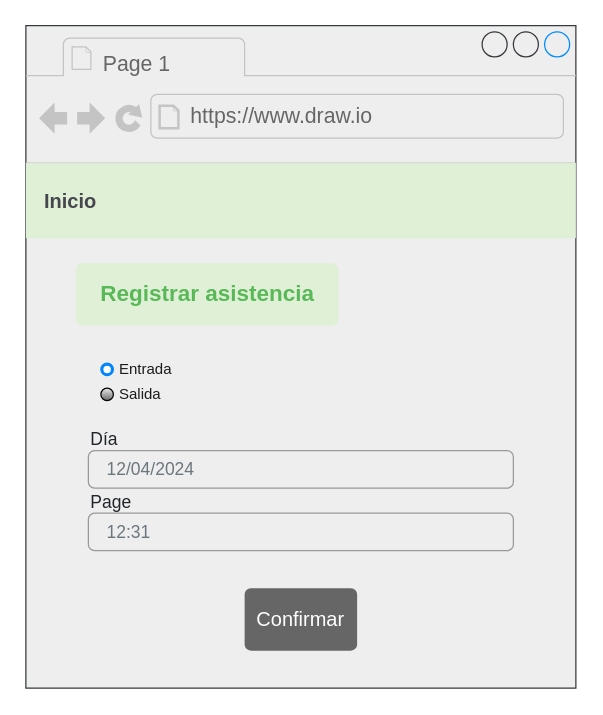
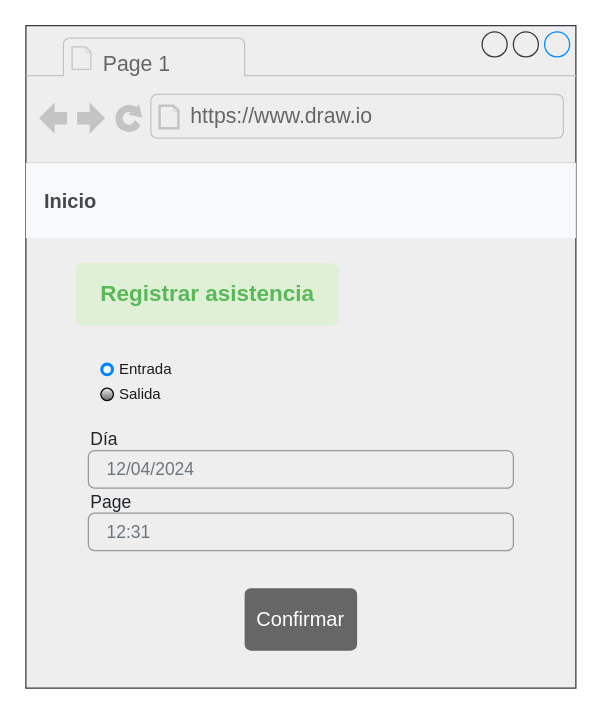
(301, 201) -> (301, 201)
